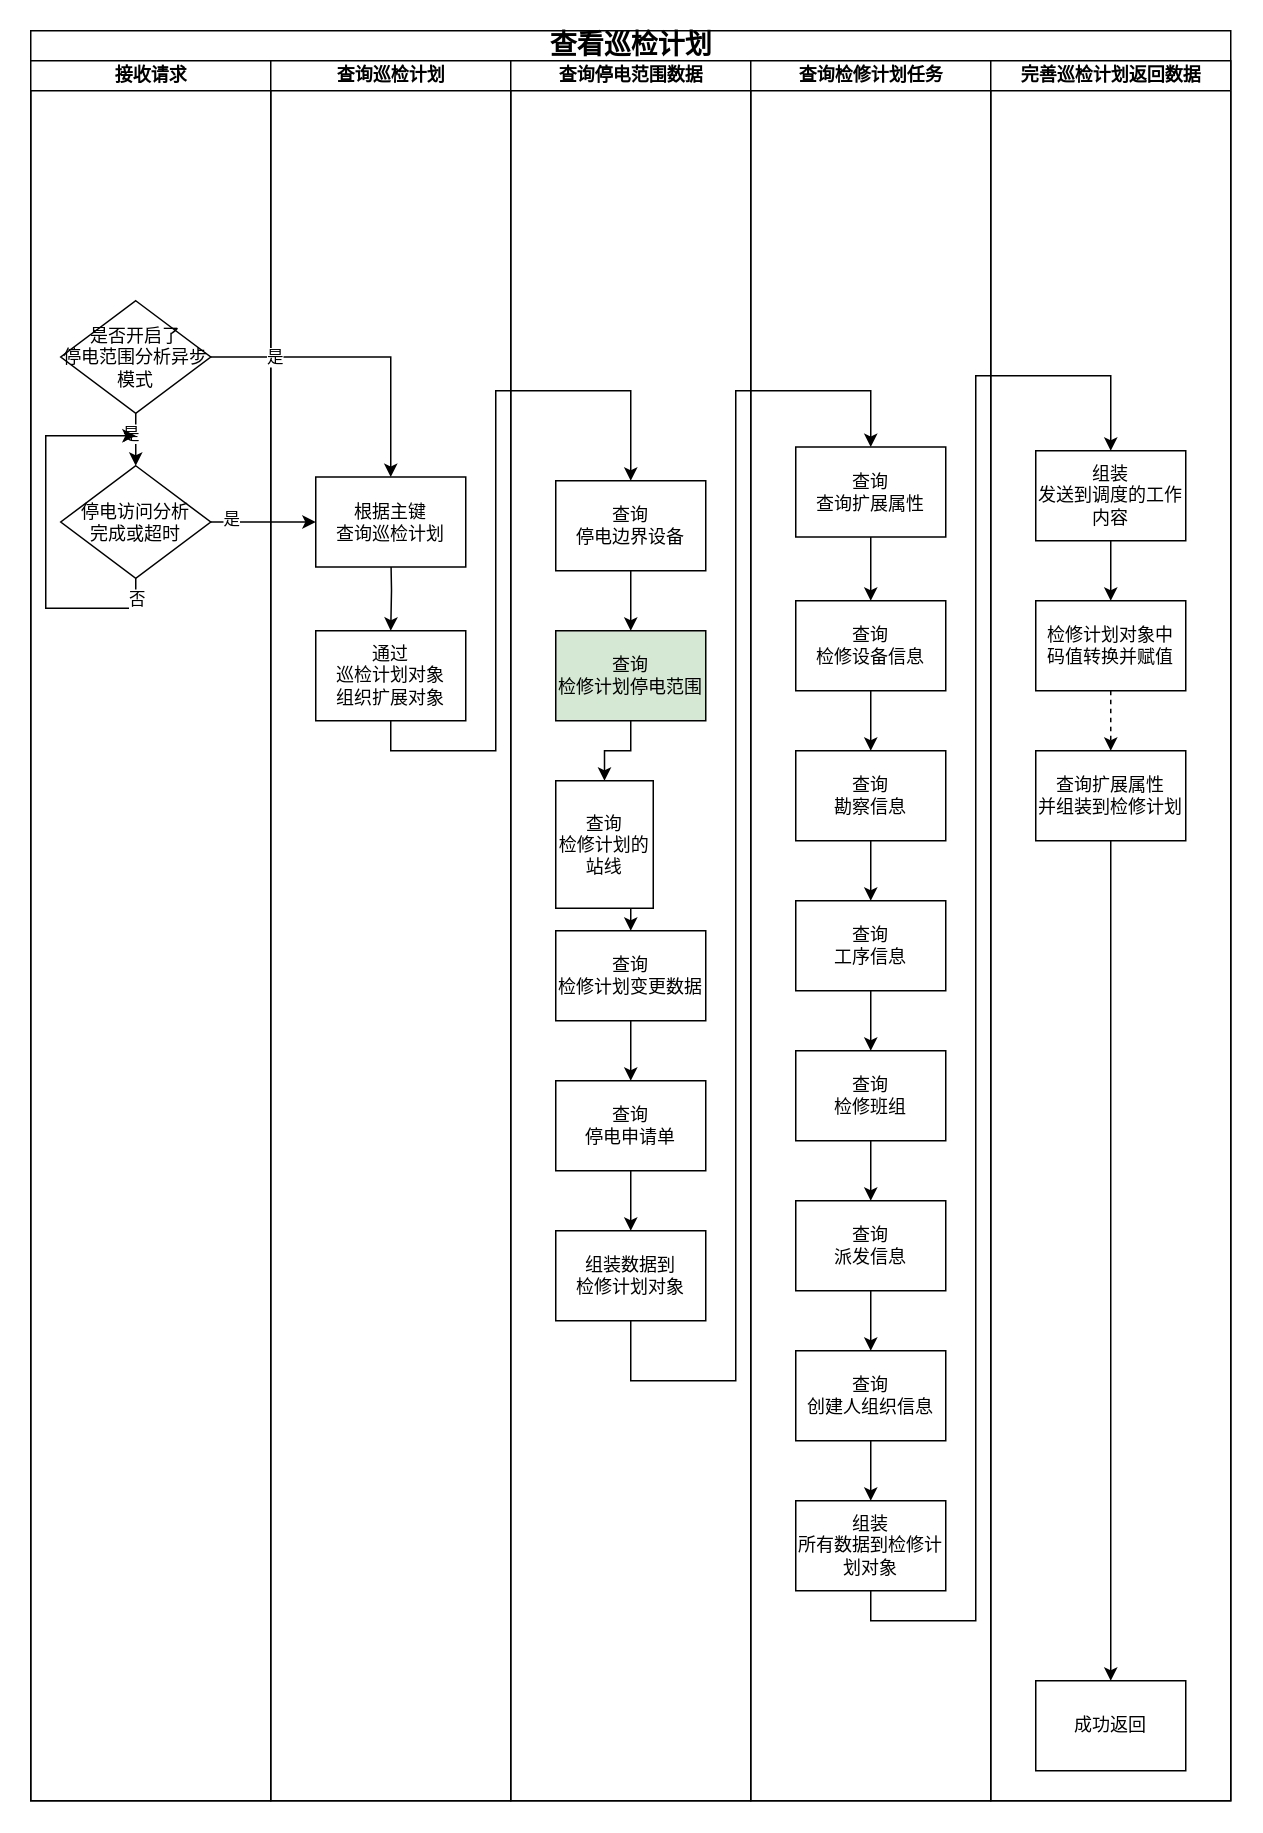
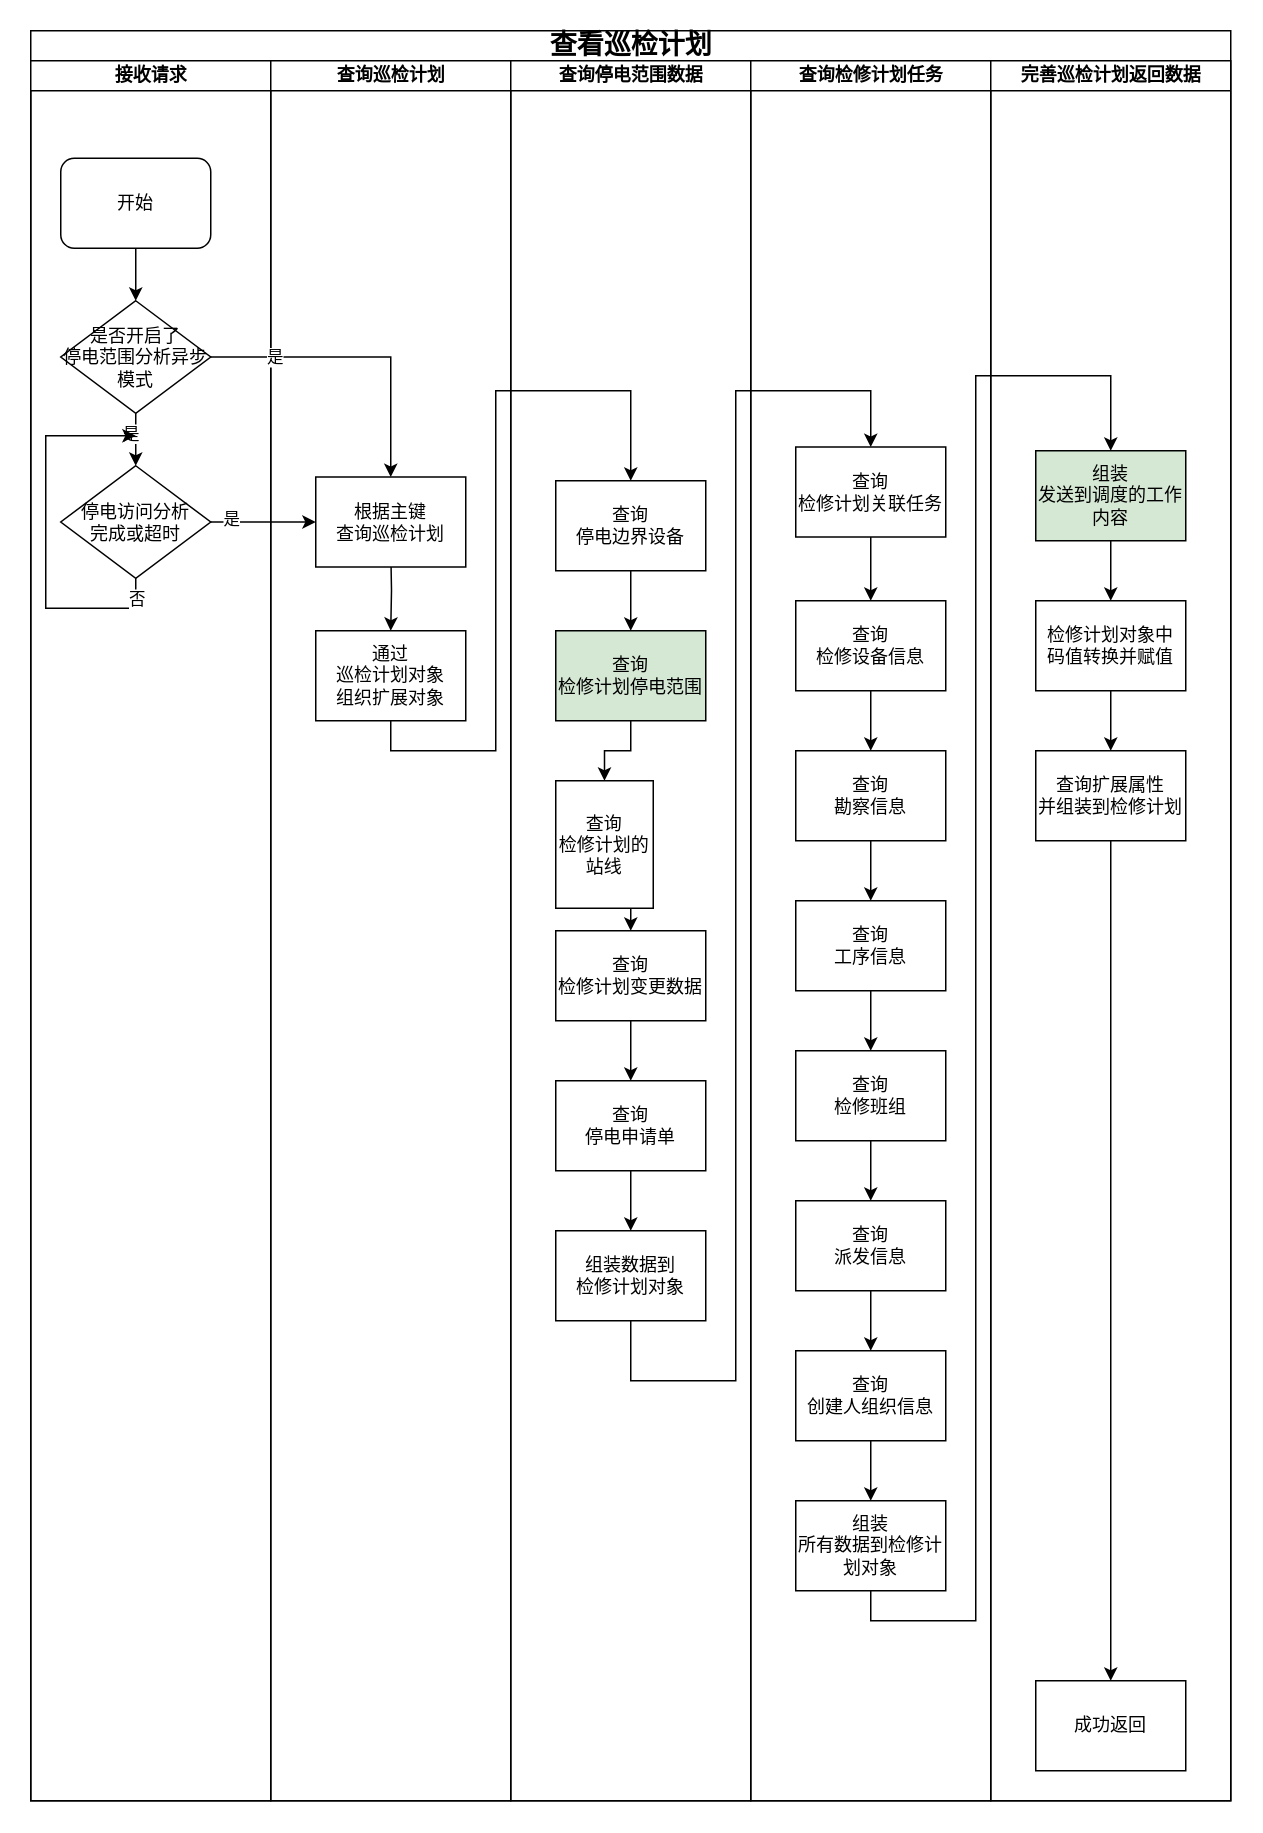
none -> (136, 203)
none -> (136, 270)
(871, 493) -> (871, 493)
(1111, 496) -> (1111, 496)
(1111, 715) -> (1111, 715)
